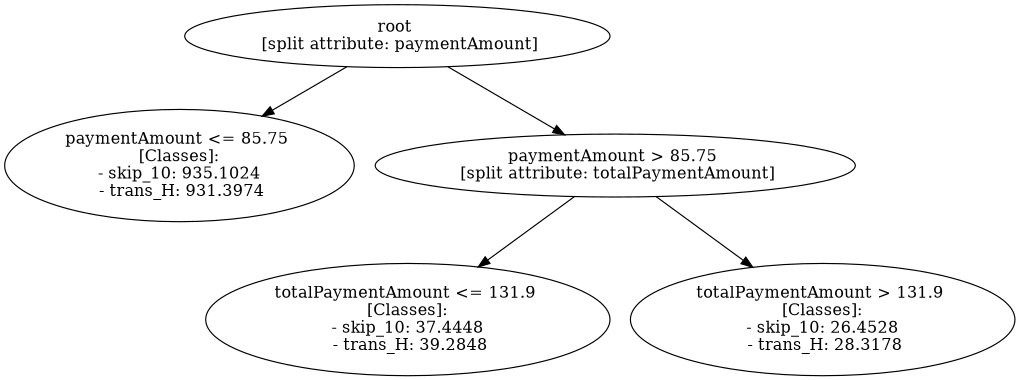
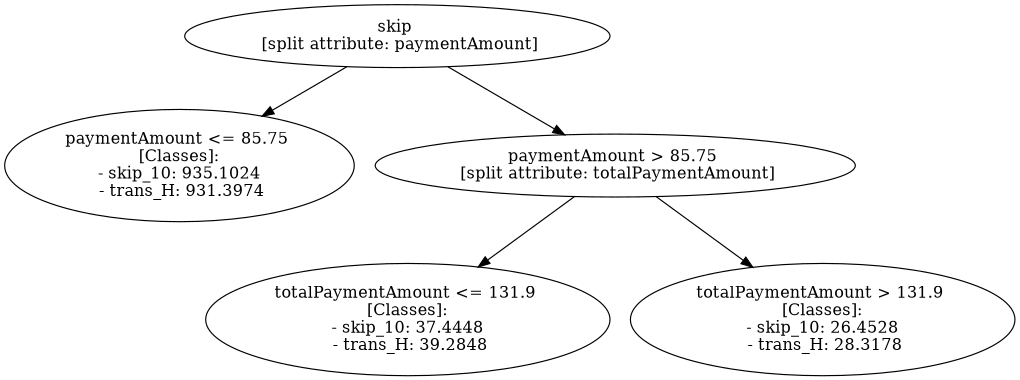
(397, 36) -> (397, 36)
